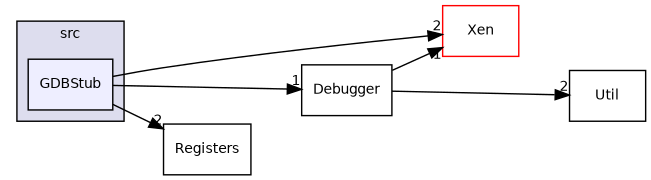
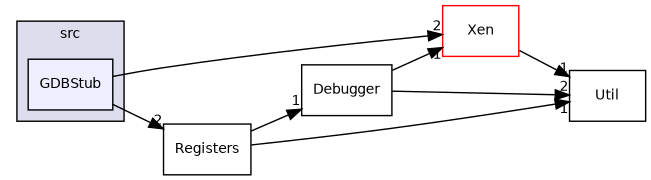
none -> (538, 60)
(200, 87) -> (270, 123)
none -> (403, 127)
